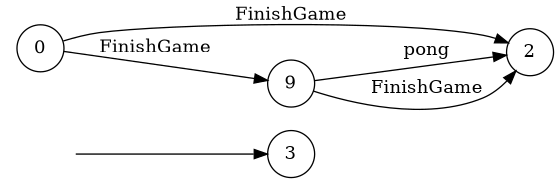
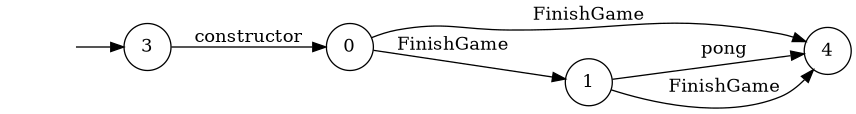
none -> (242, 47)
(530, 52) -> (828, 51)
(291, 84) -> (589, 82)
